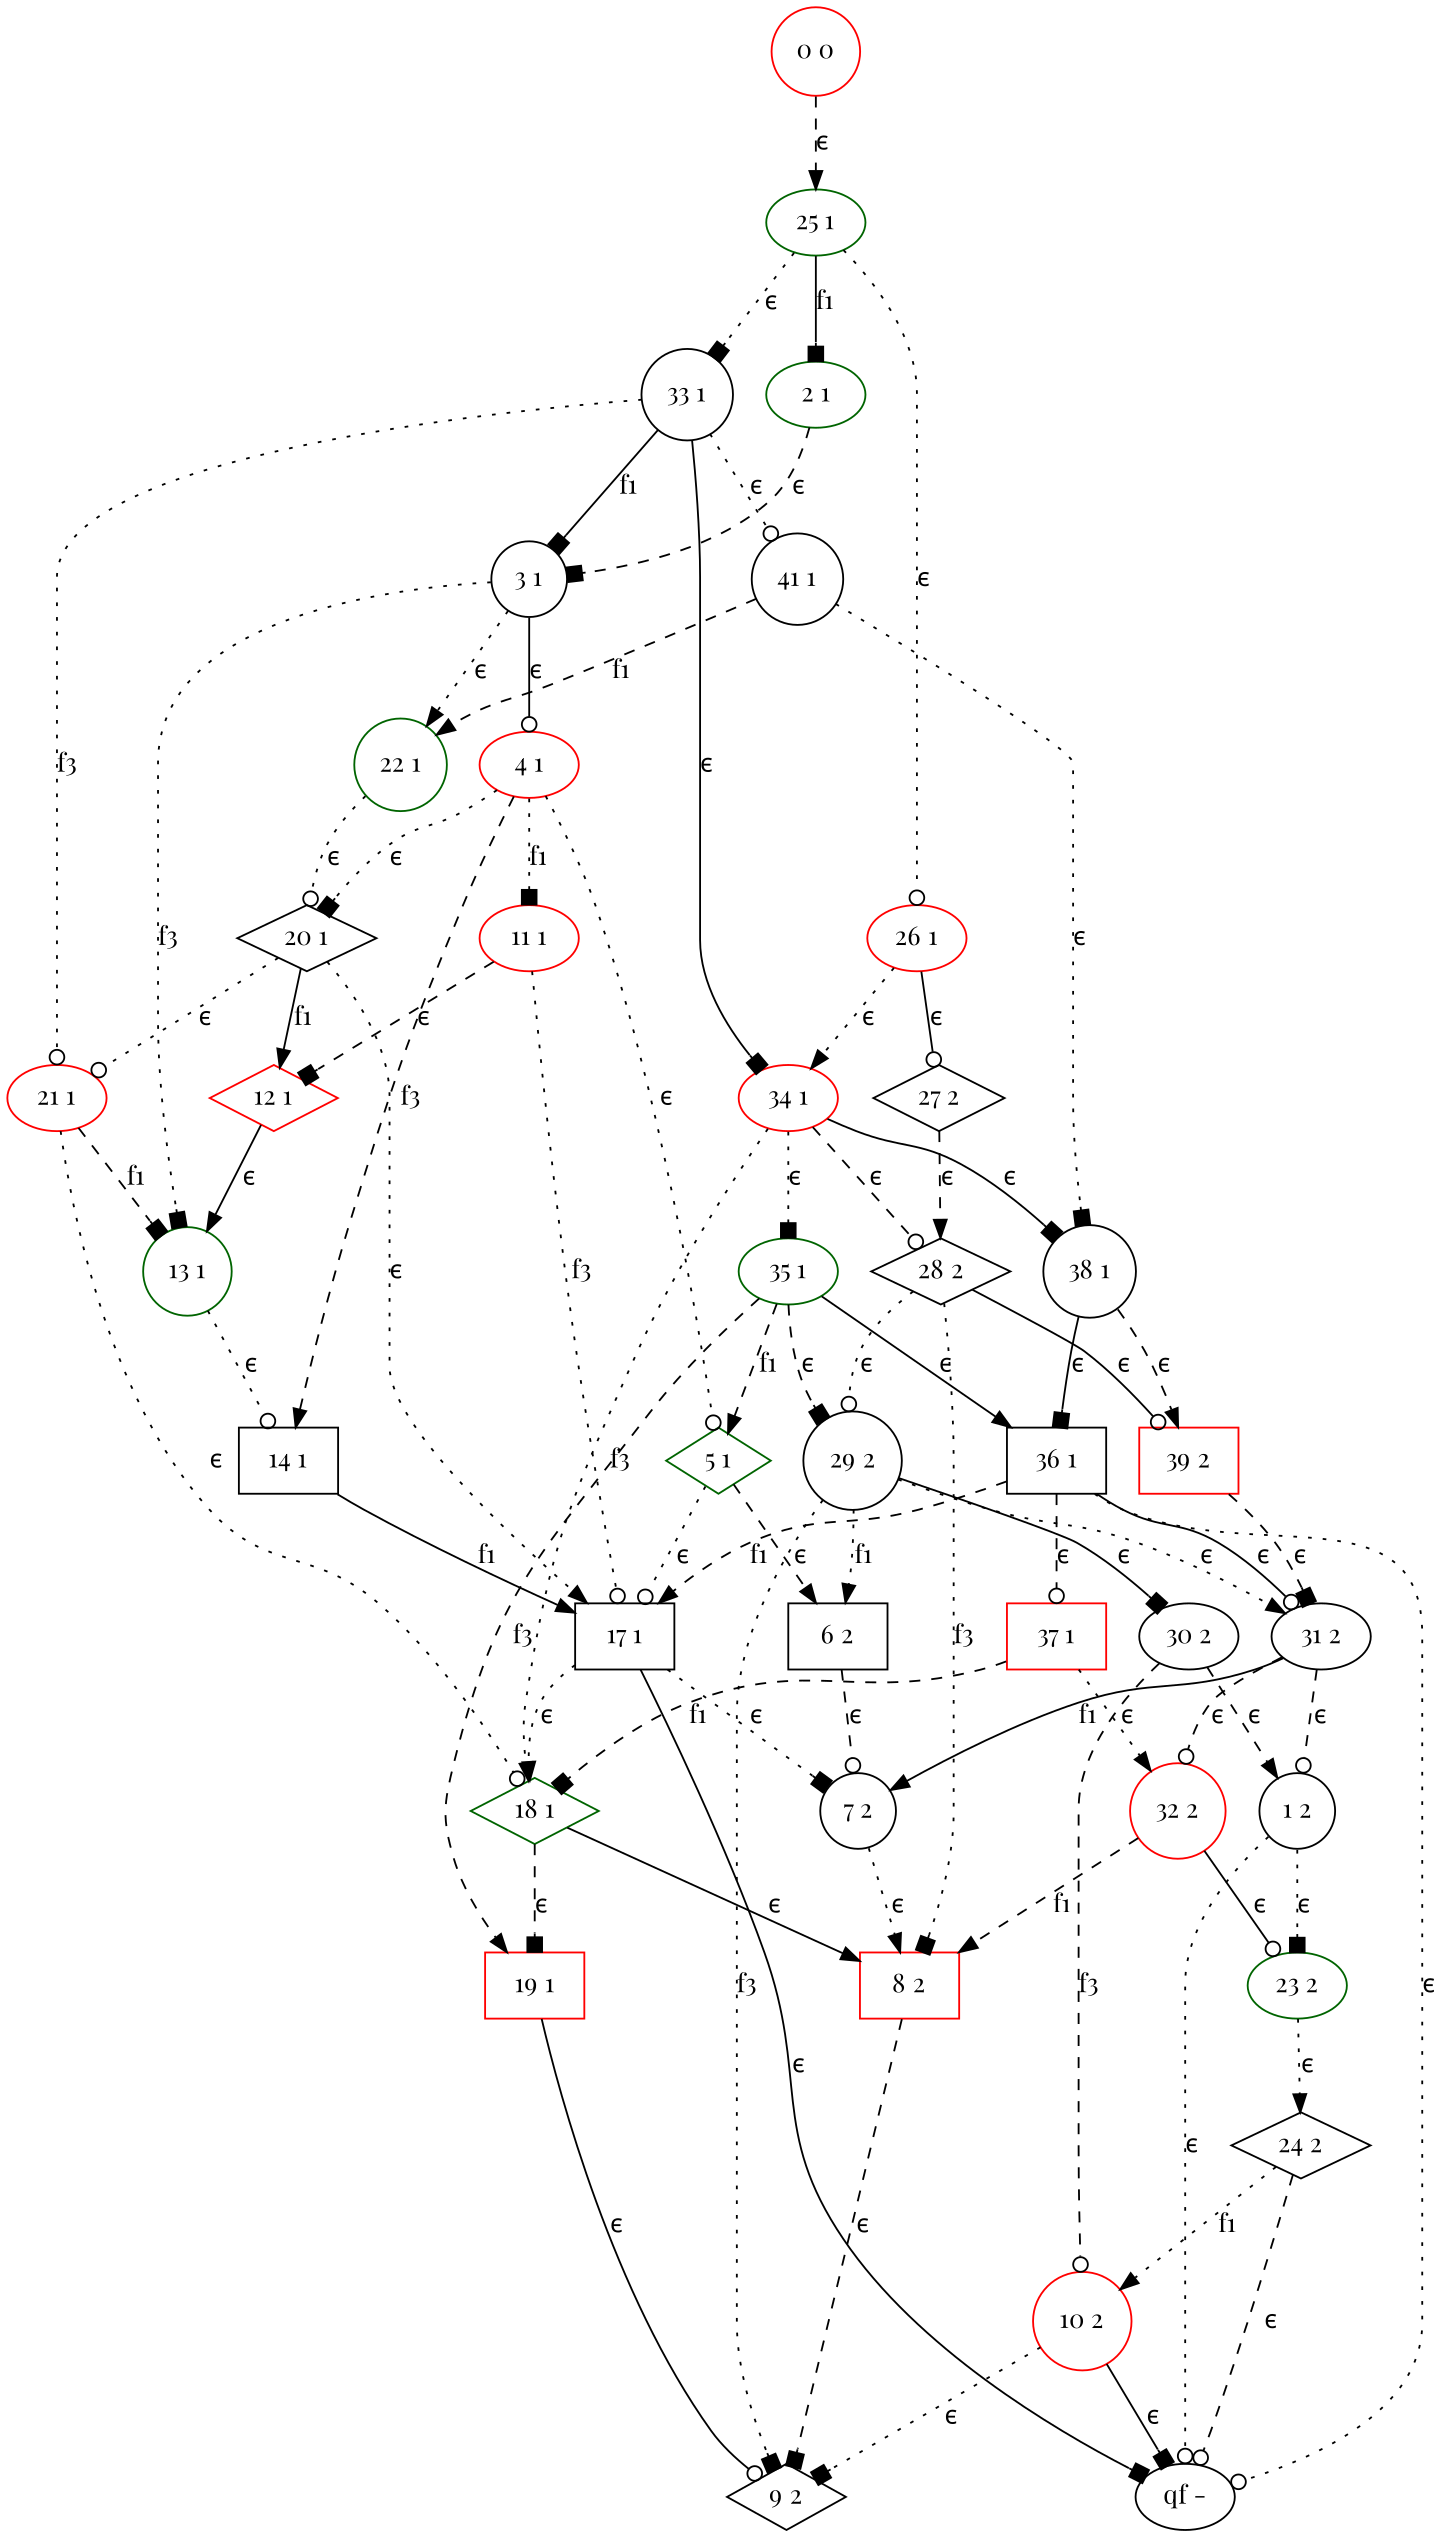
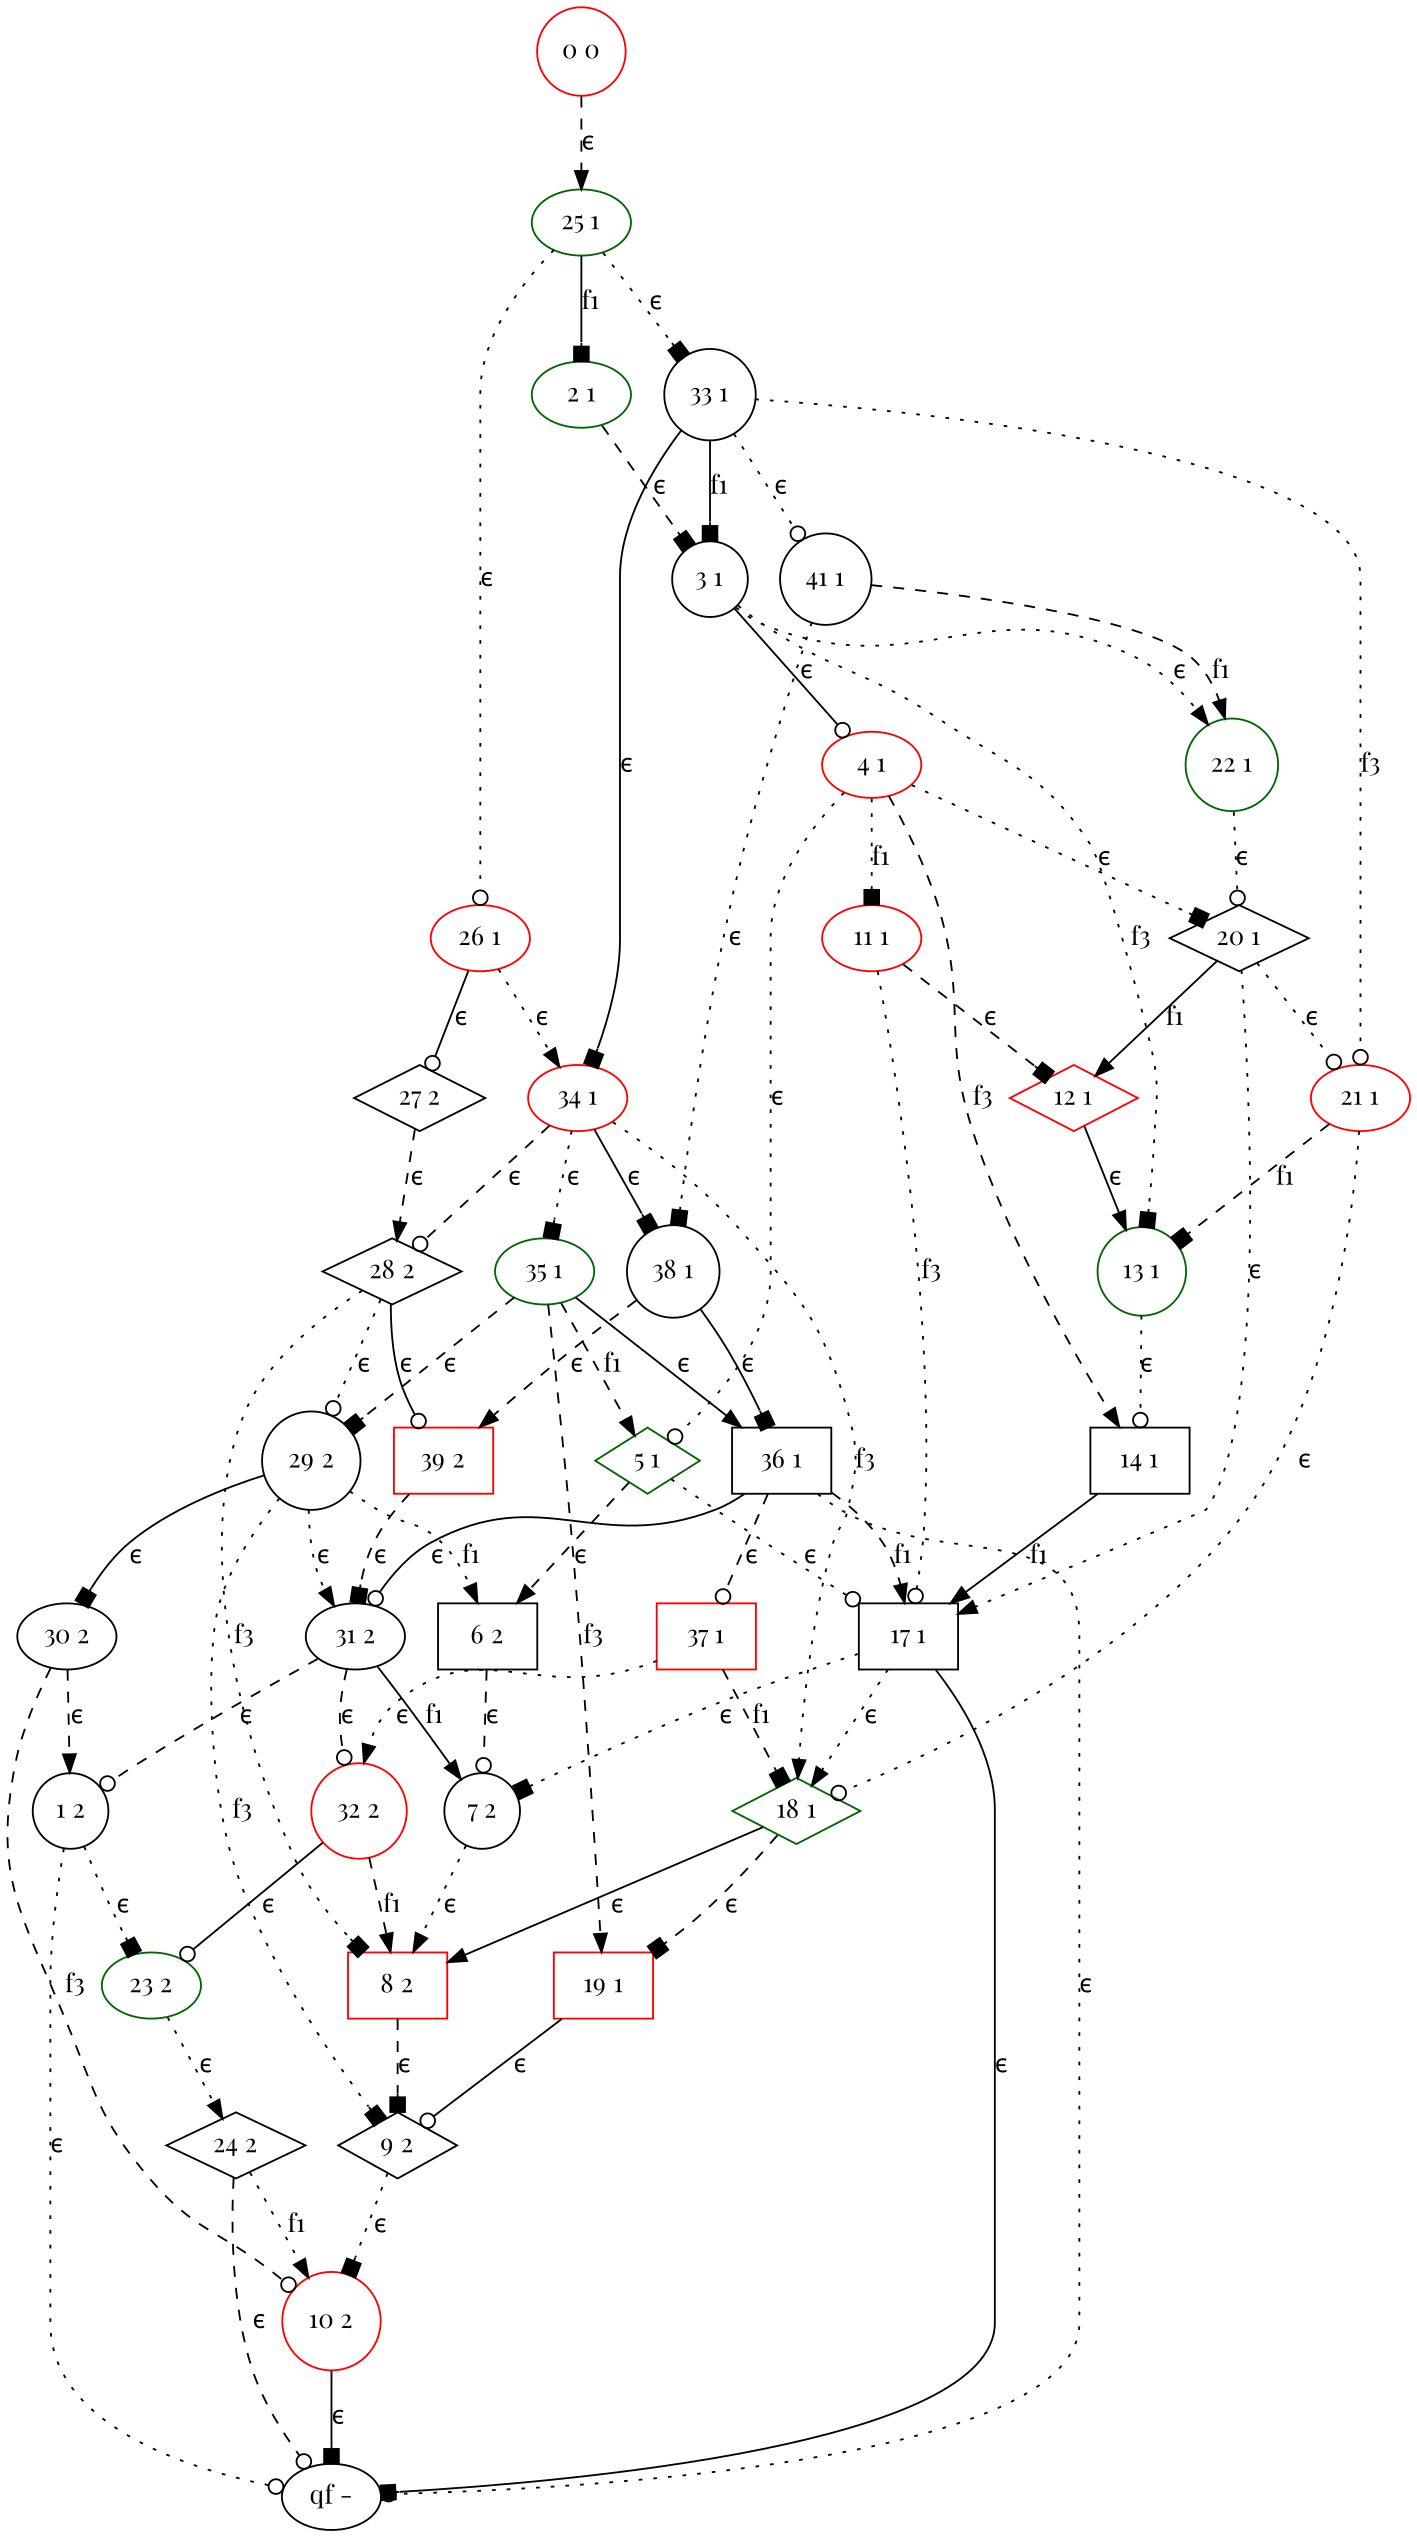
(936, 2408) -> (371, 2215)
